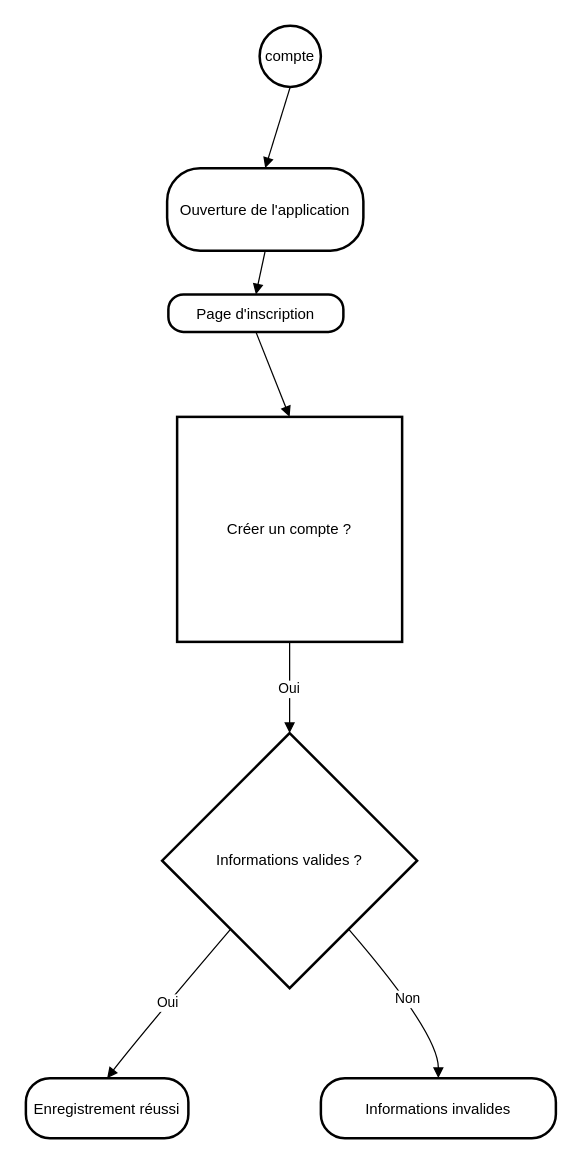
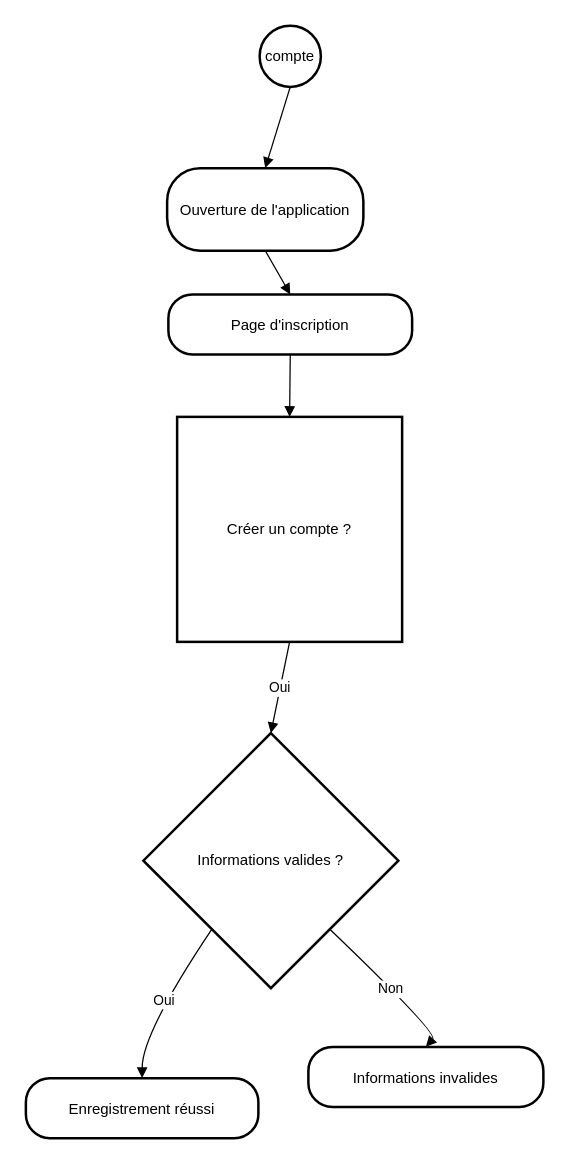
(256, 313) -> (290, 324)
(289, 861) -> (271, 861)
(107, 1108) -> (142, 1108)
(438, 1108) -> (426, 1077)
